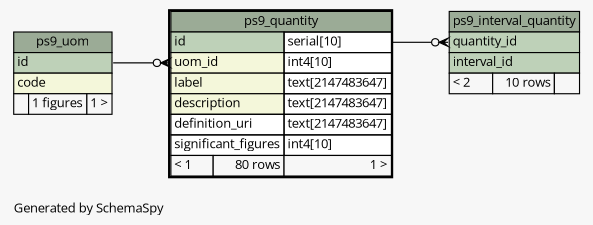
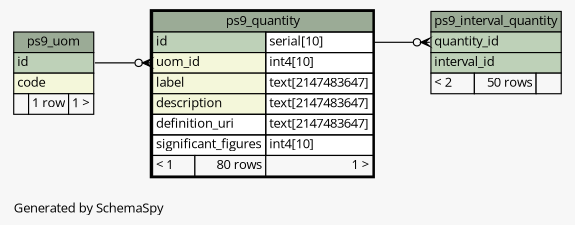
(528, 83) -> (510, 83)
(58, 103) -> (49, 103)
